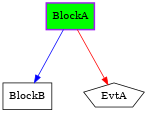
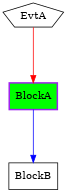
(91, 54) -> (33, 51)
